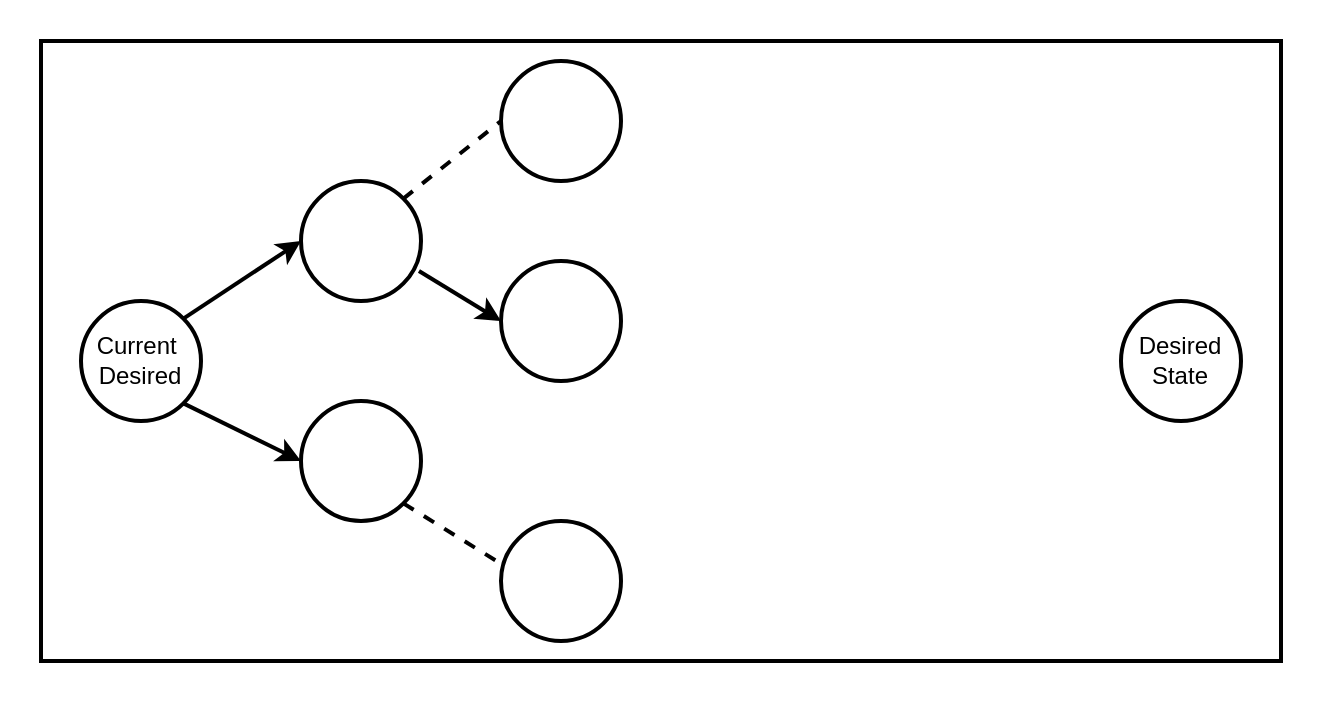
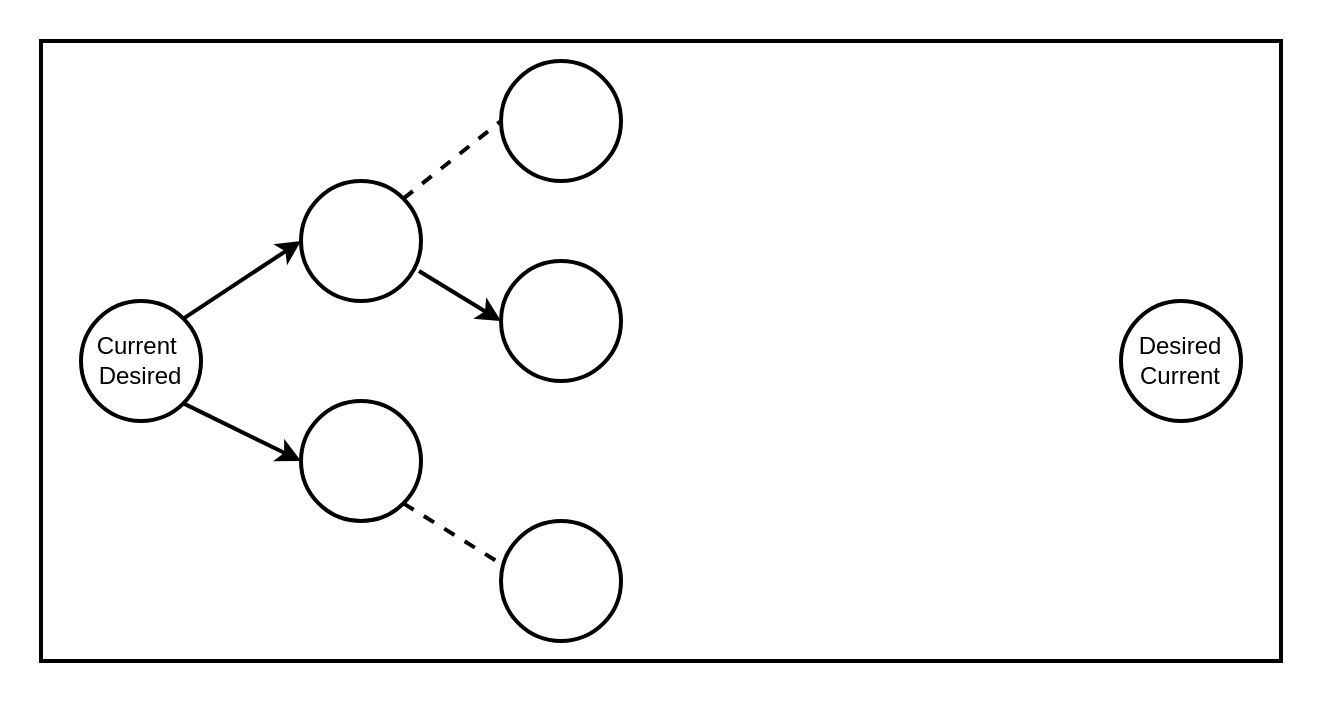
(1181, 361) -> (1181, 361)
